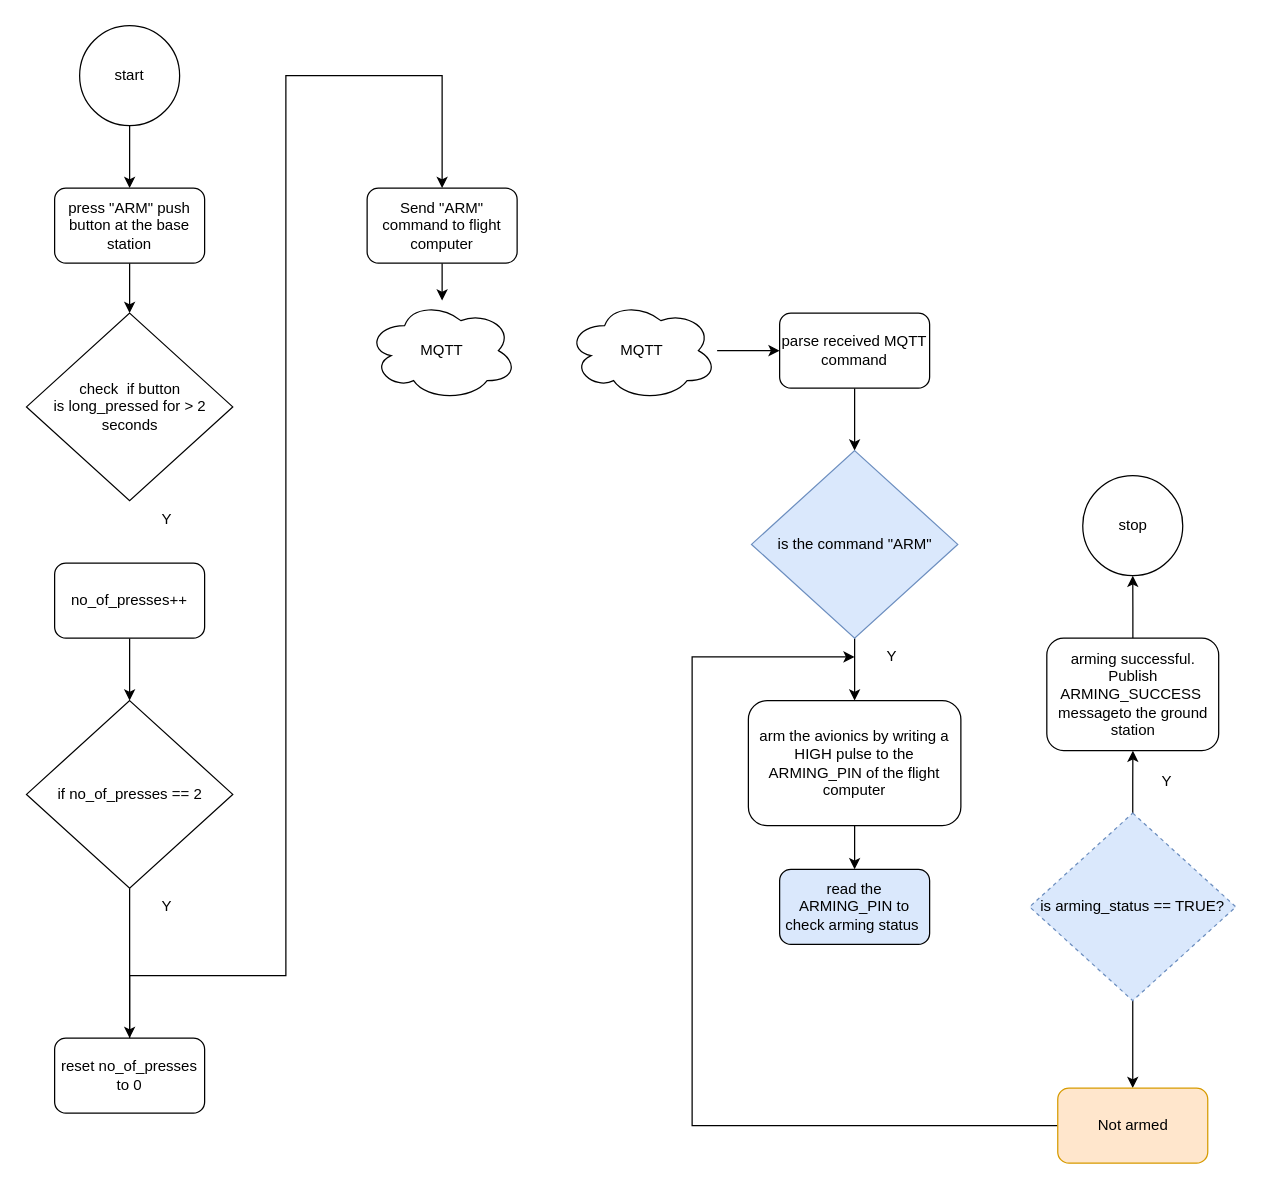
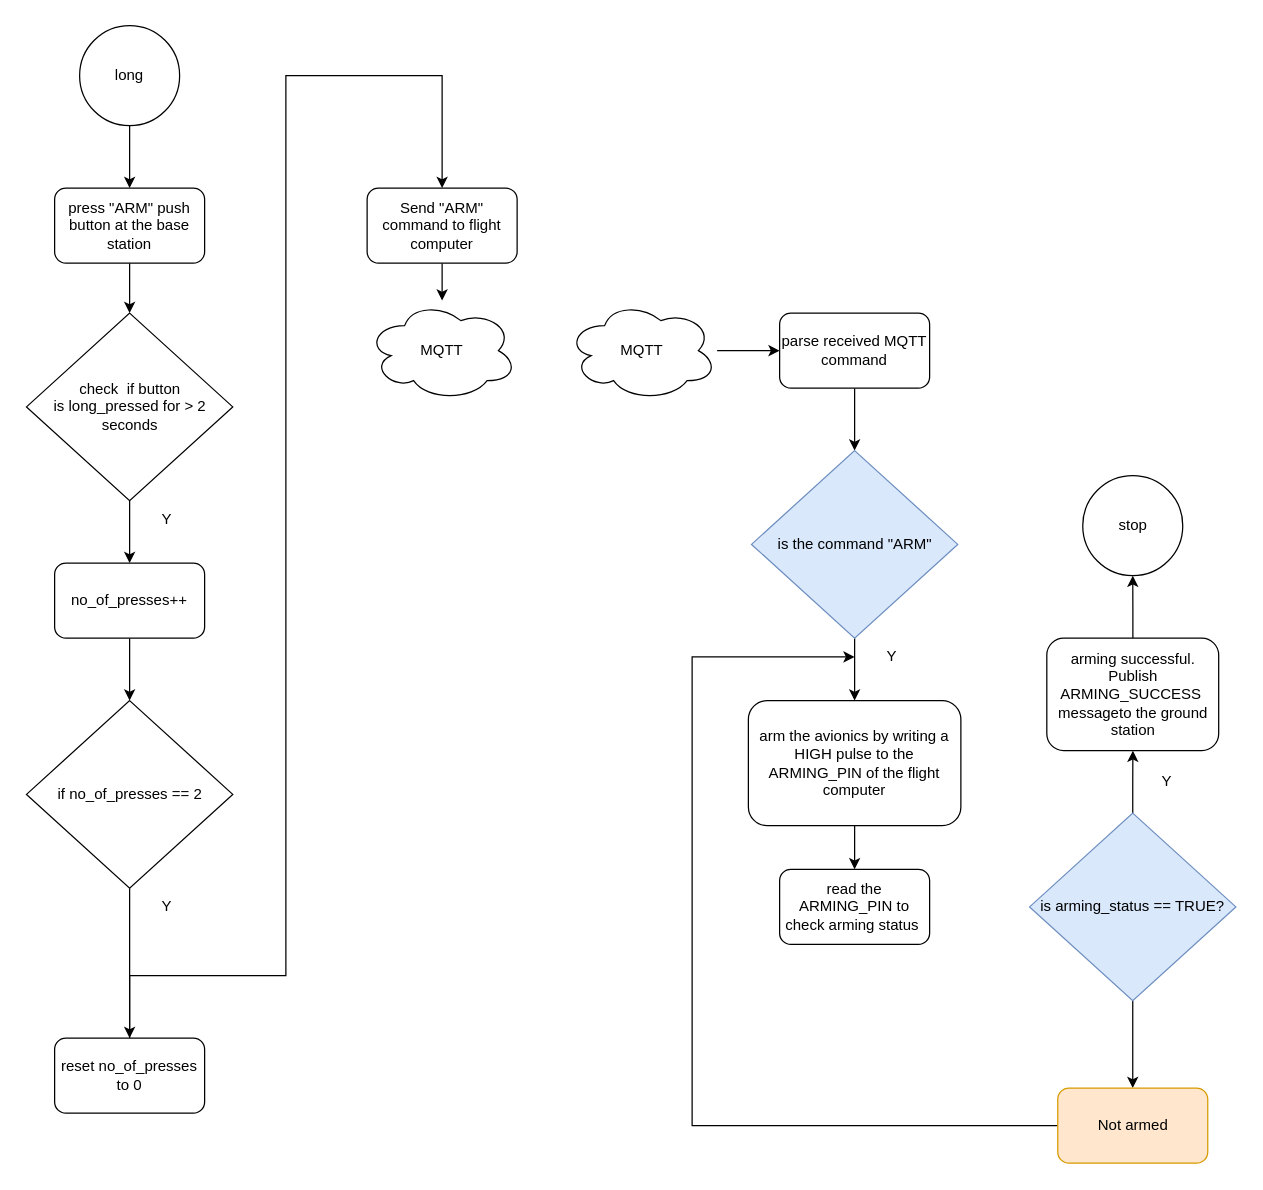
(129, 76) -> (129, 76)
none -> (129, 528)
(854, 907) -> (854, 907)
(1133, 907) -> (1133, 907)
